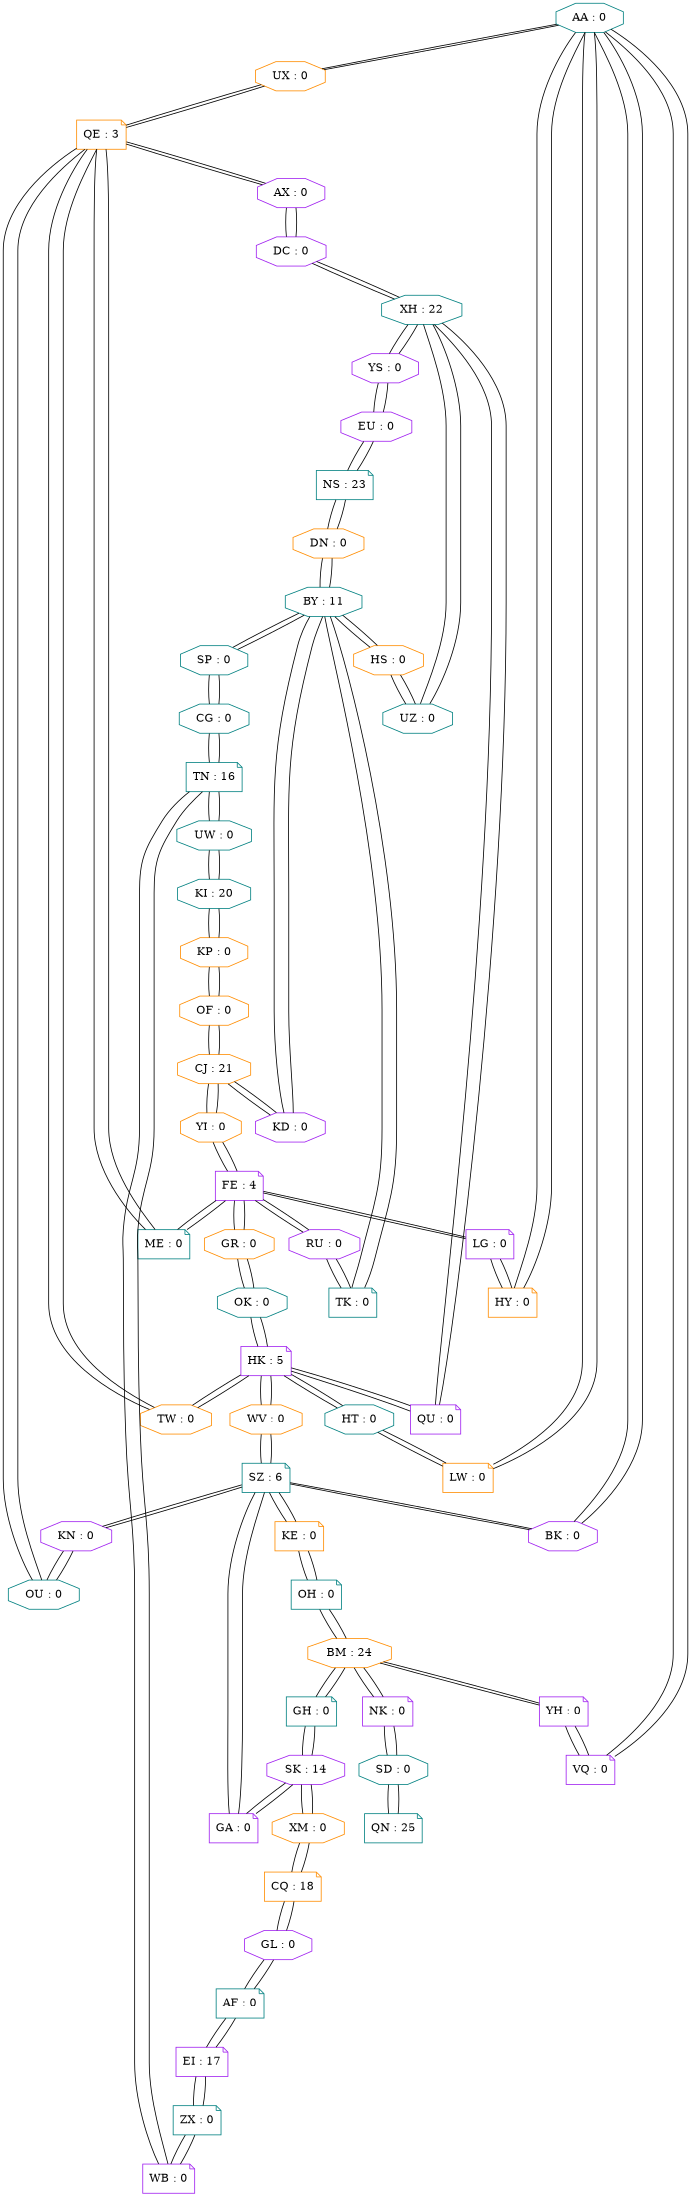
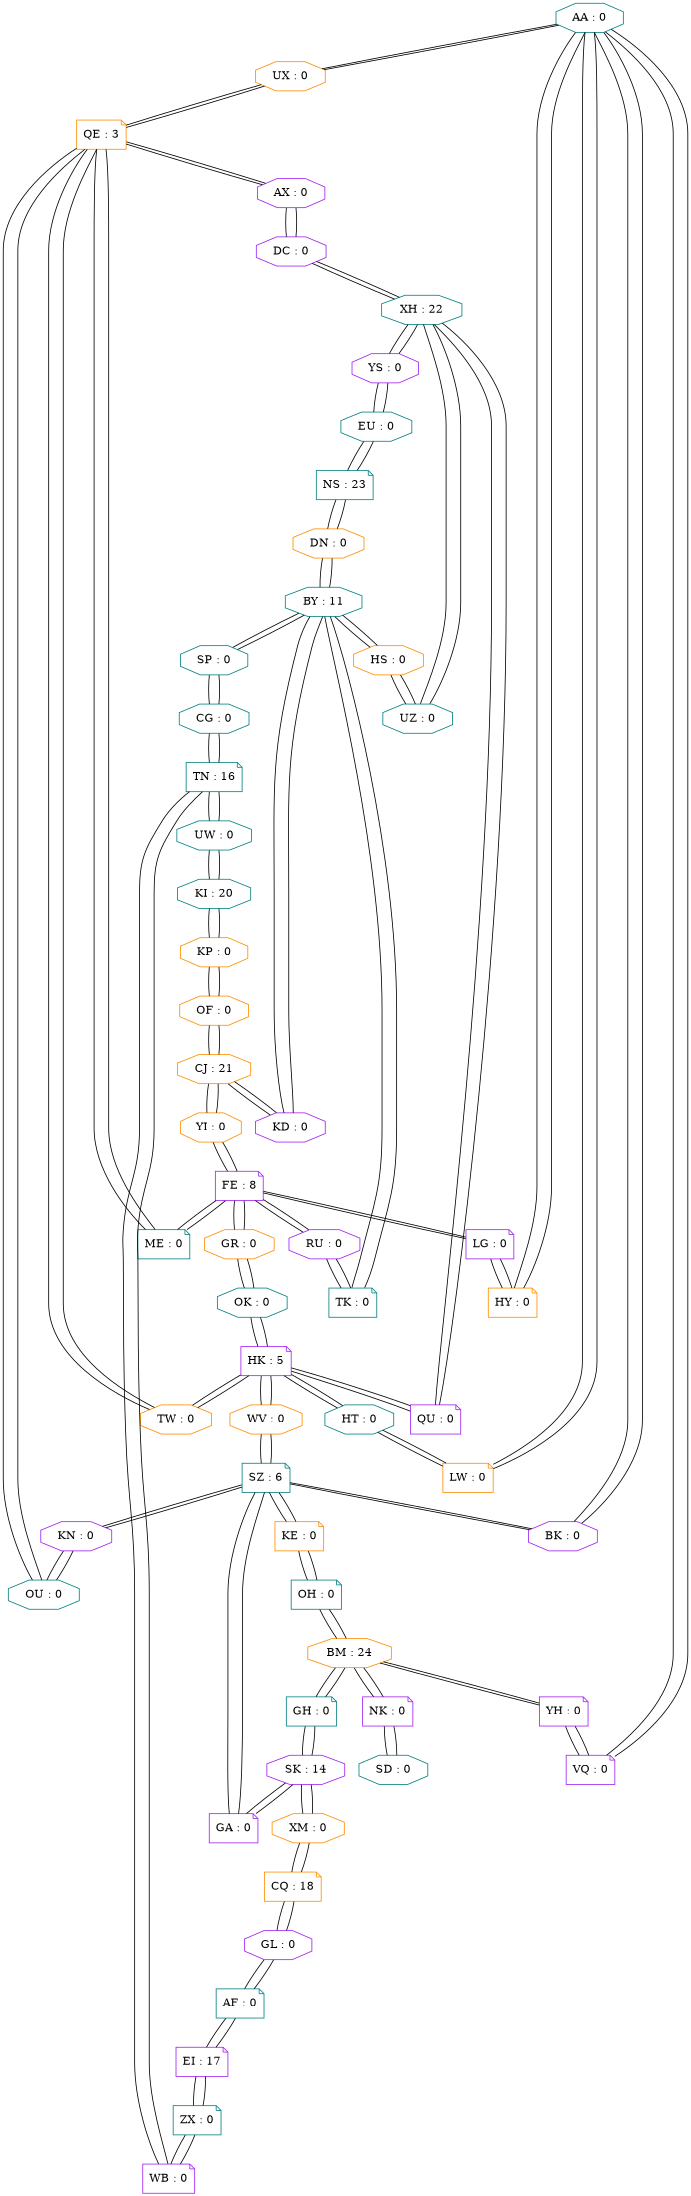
(376, 427) -> (376, 427)
(239, 1186) -> (239, 1186)
(393, 1828) -> none
